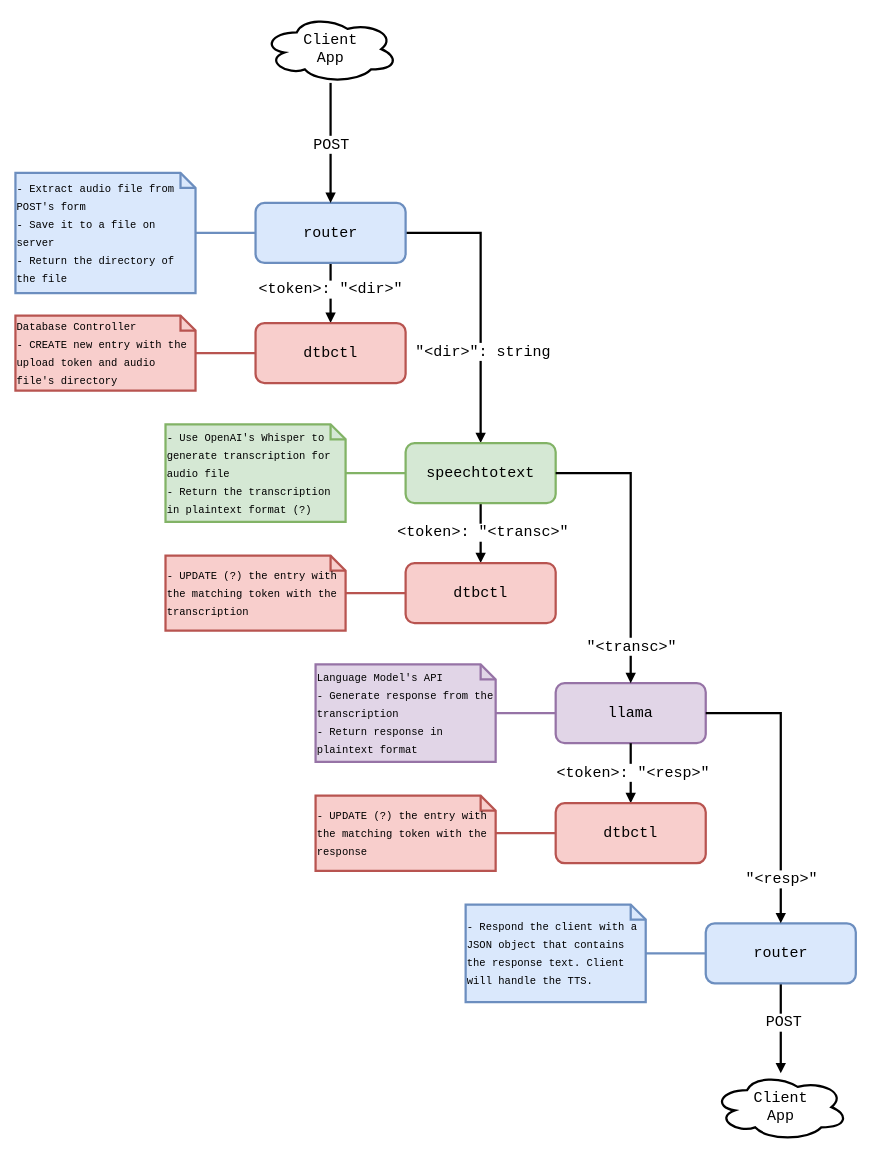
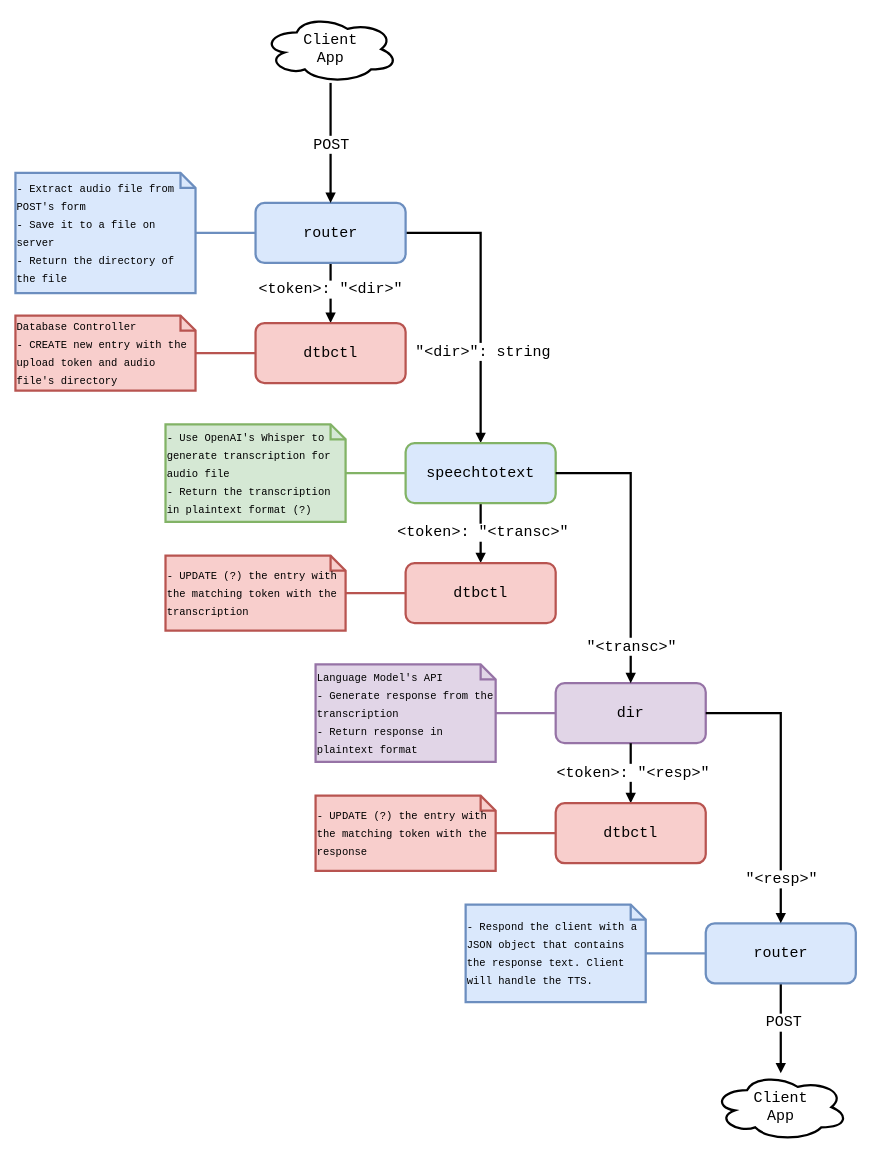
(480, 473) -> (480, 473)
(630, 713) -> (630, 713)
